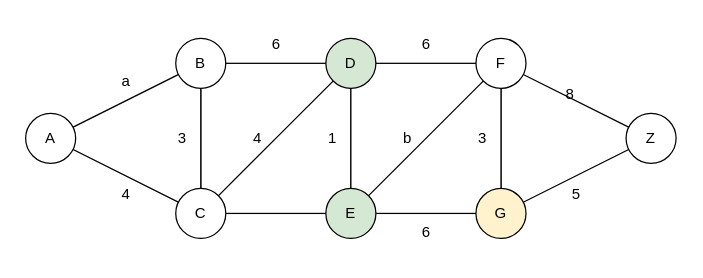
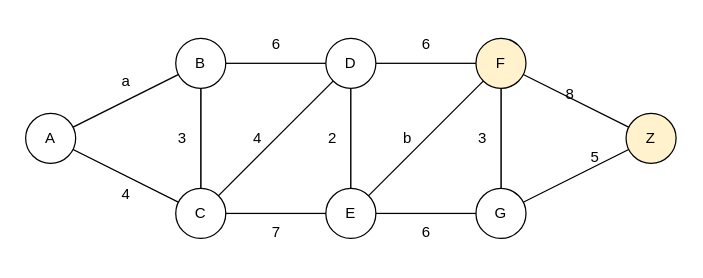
(351, 63) -> (351, 63)
(501, 63) -> (501, 63)
(333, 138) -> (333, 138)
(651, 138) -> (651, 138)
(576, 194) -> (594, 157)
(351, 213) -> (351, 213)
(501, 213) -> (501, 213)
none -> (276, 232)
